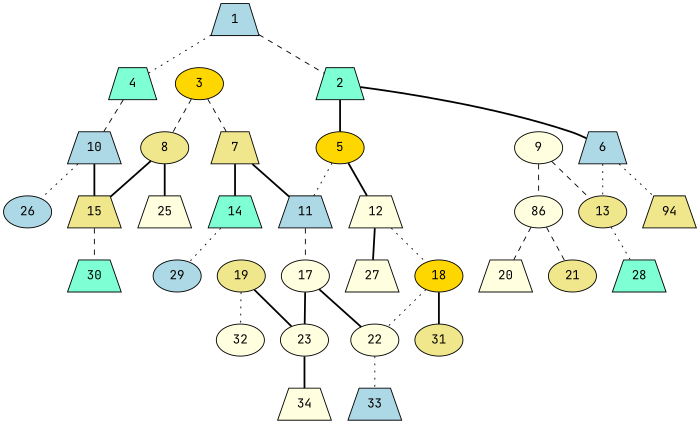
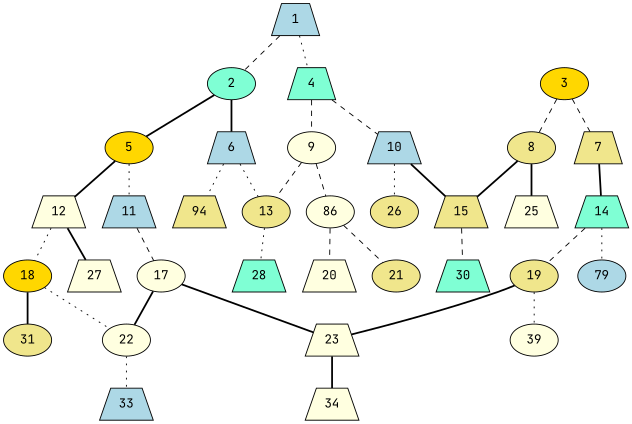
(340, 84) -> (231, 84)
none -> (312, 116)
(271, 180) -> none
(28, 212) -> (394, 212)
none -> (567, 245)
(177, 276) -> (602, 276)
(240, 340) -> (534, 340)
(304, 340) -> (332, 340)
